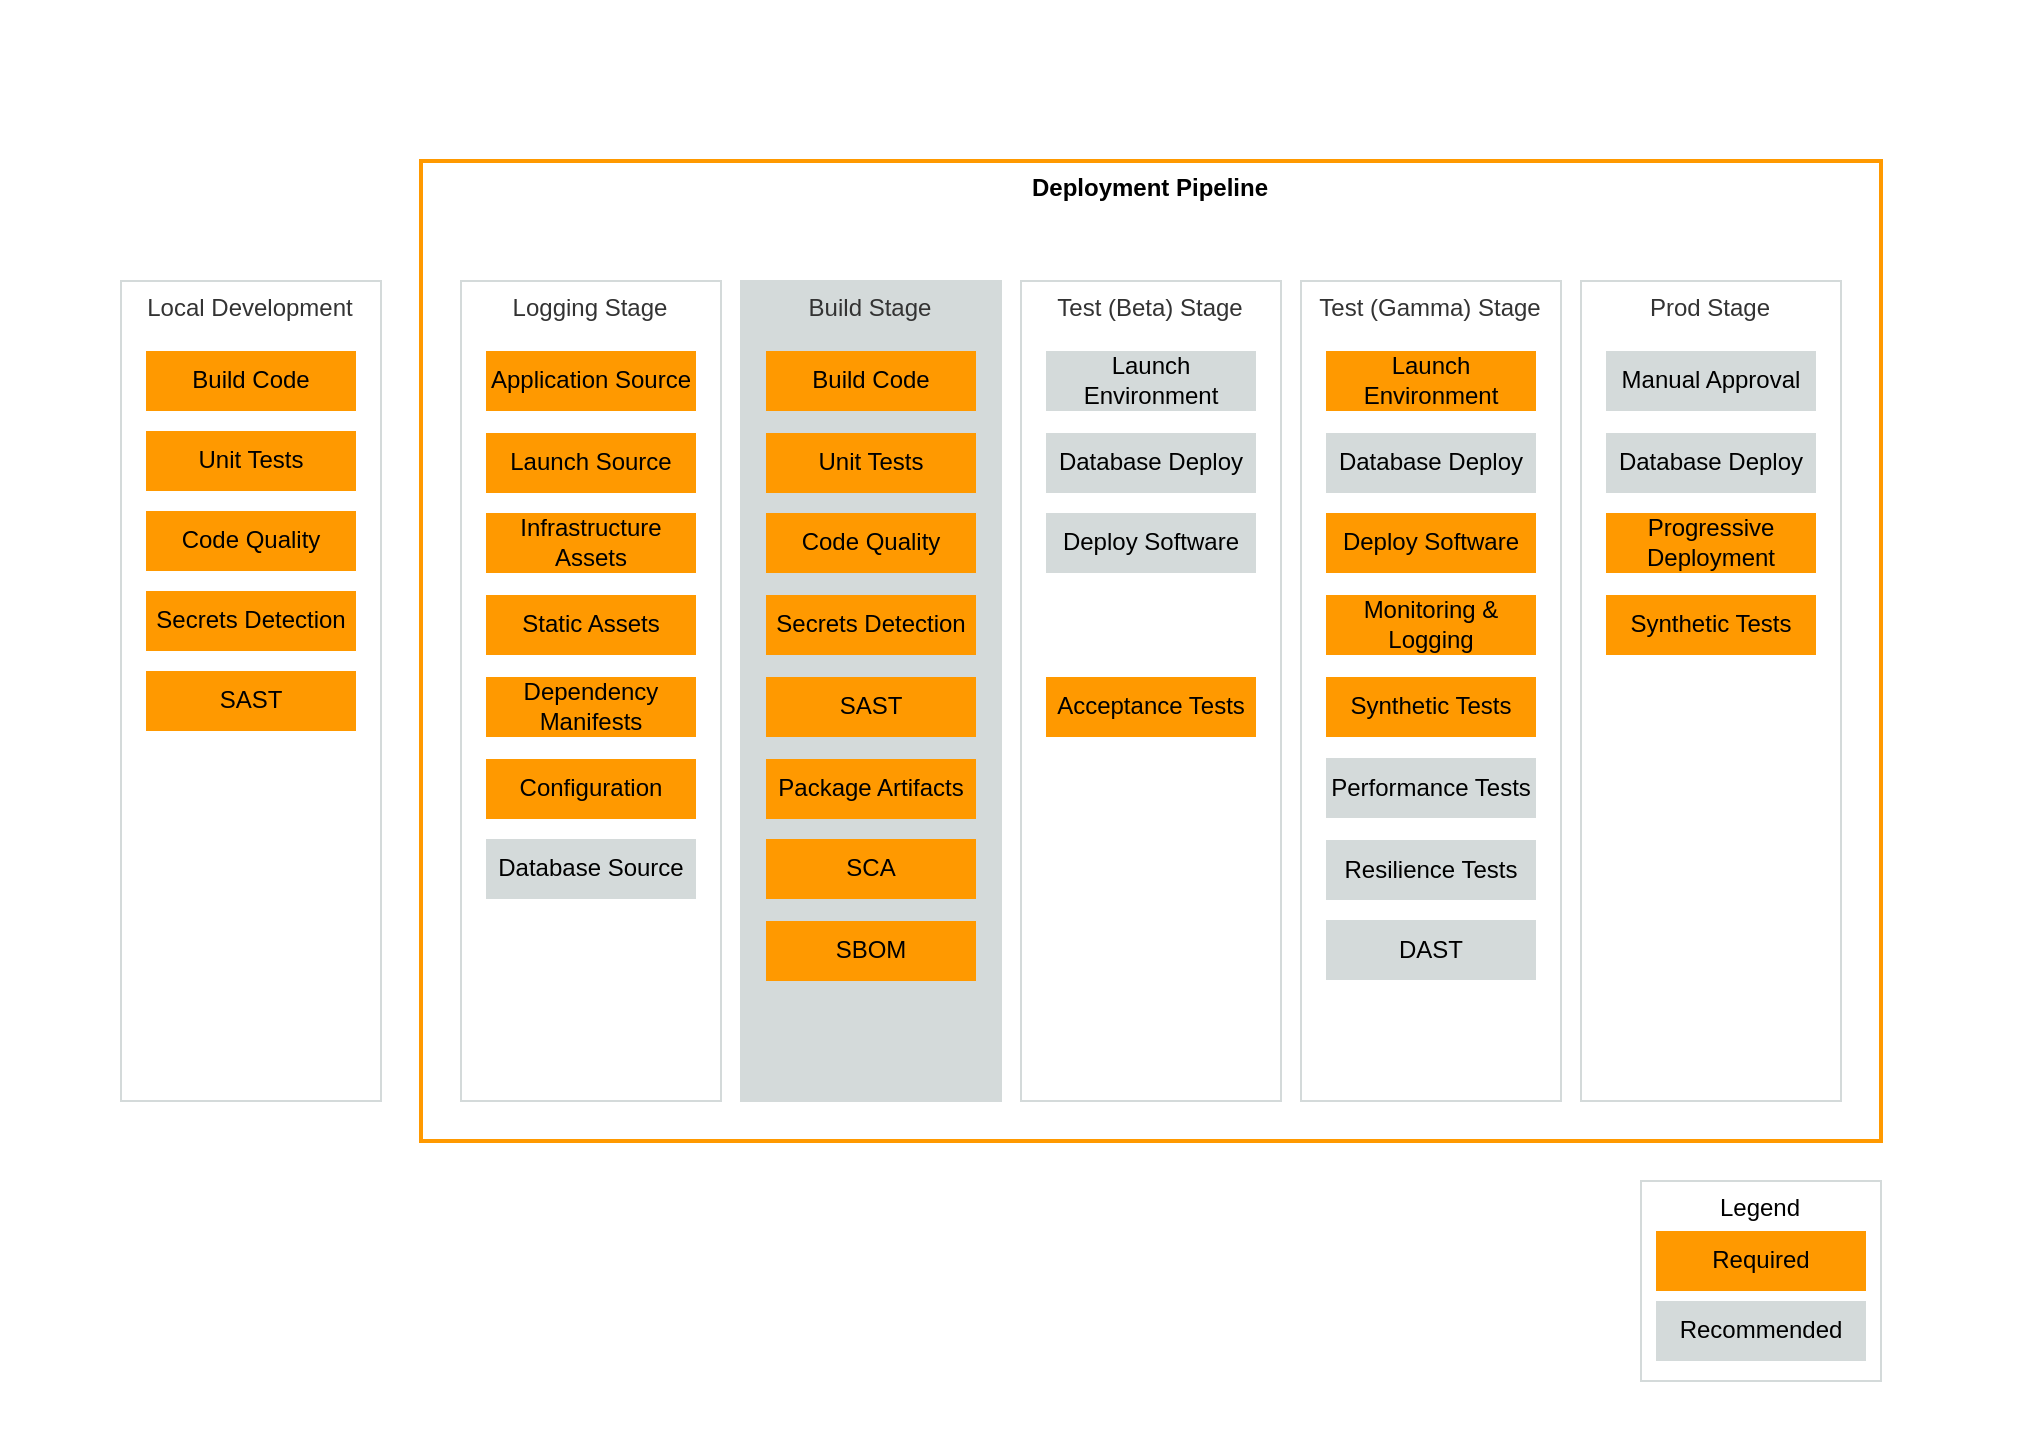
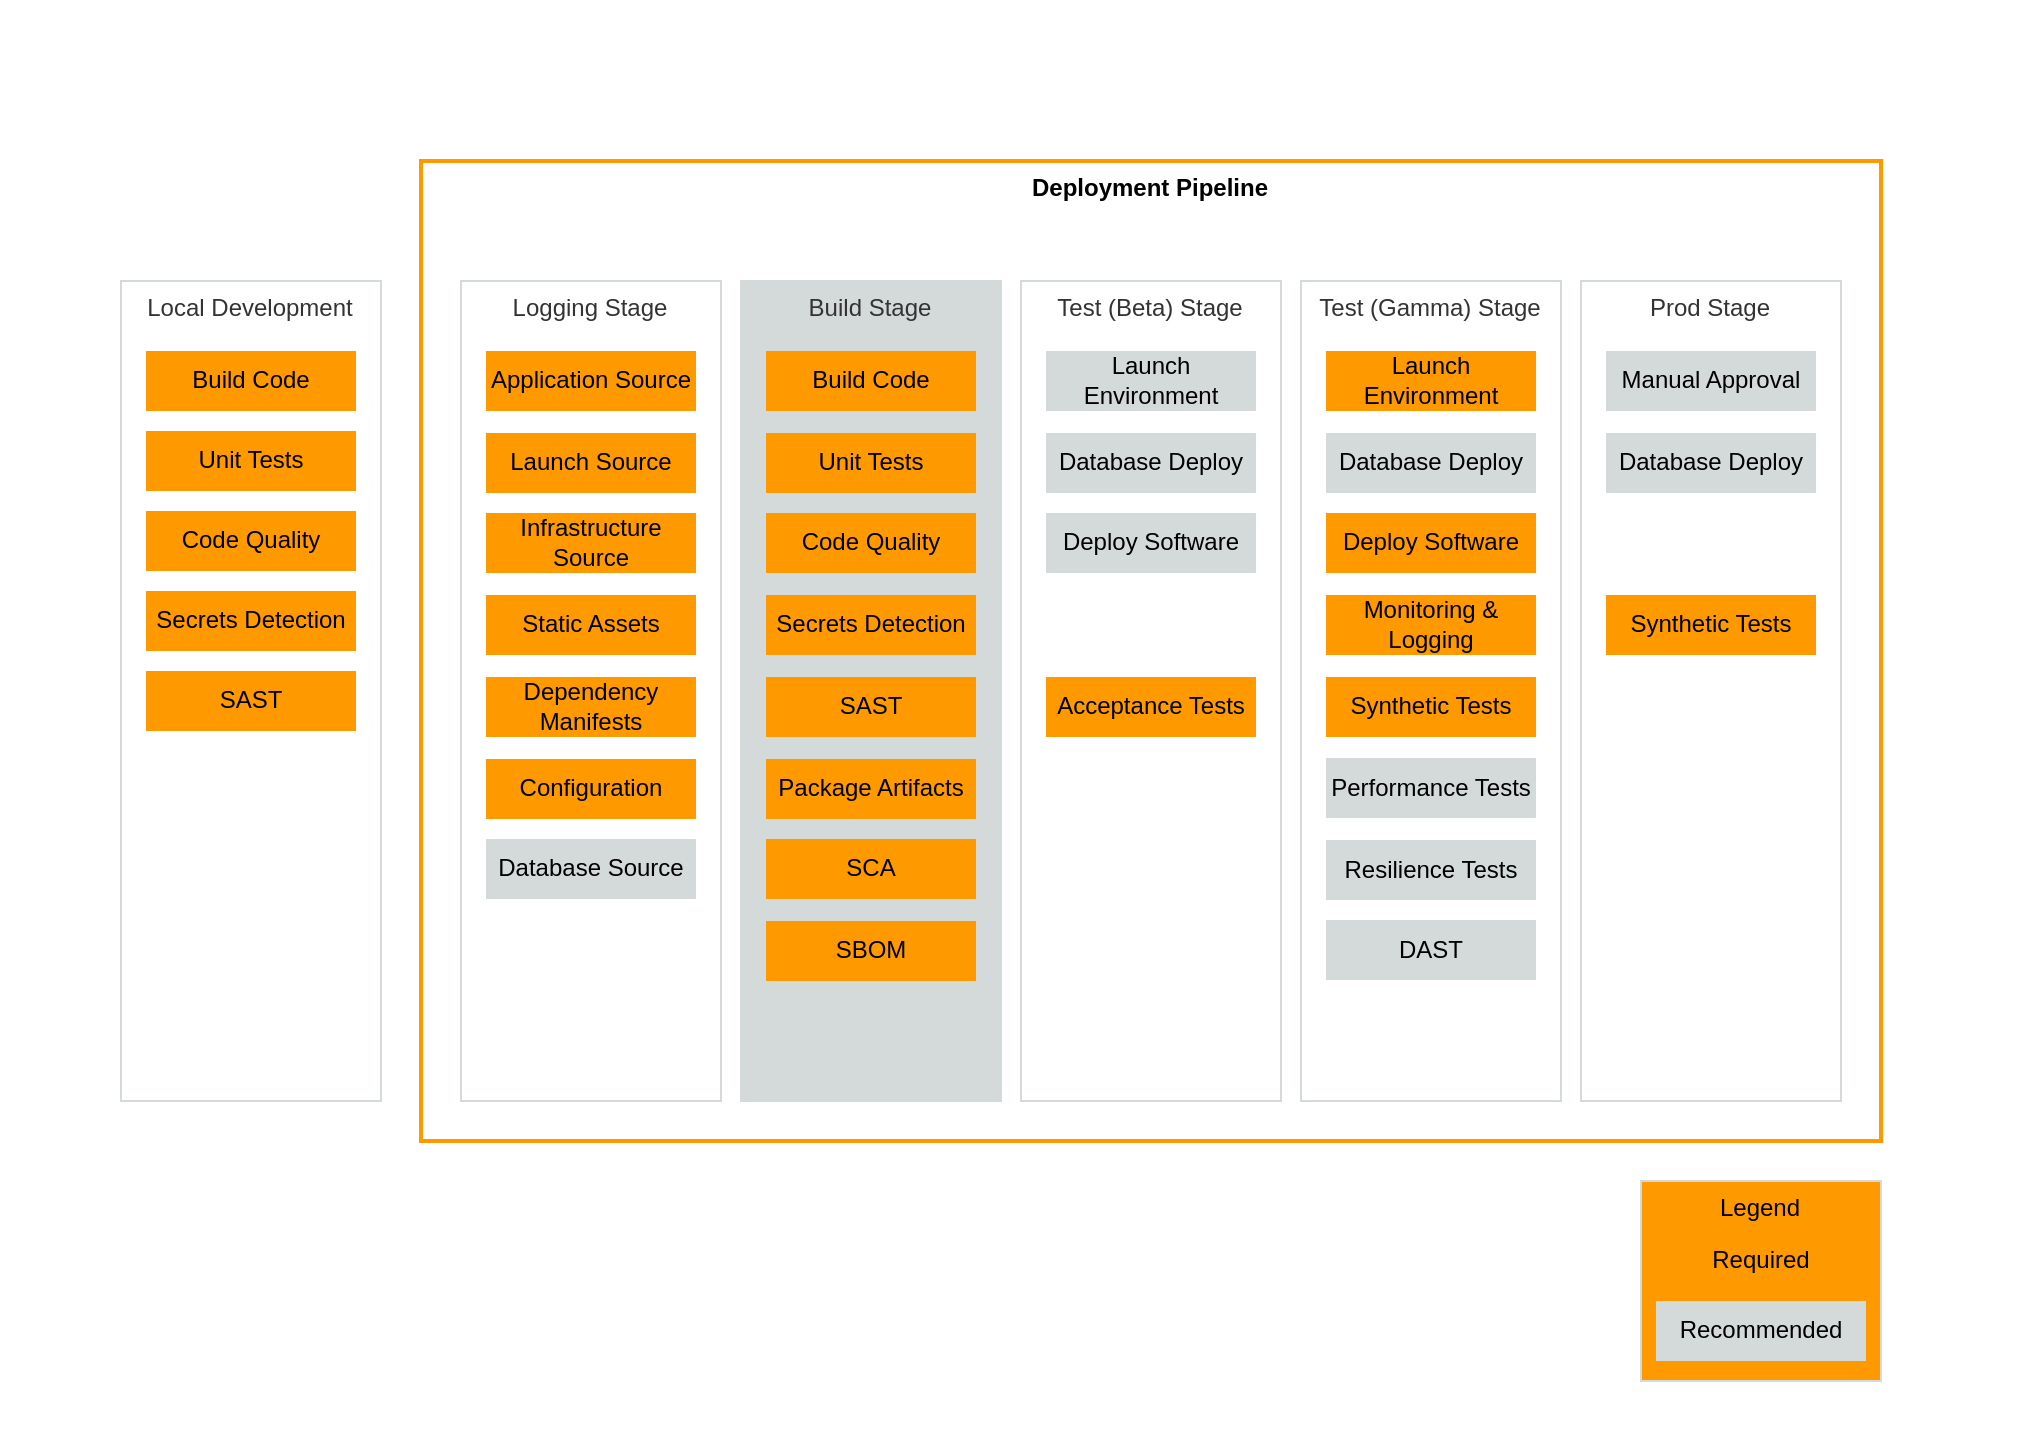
(592, 543) -> (592, 543)
(1711, 543) -> none
(1761, 1209) -> (1761, 1209)
